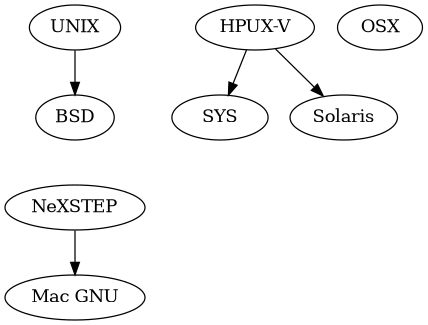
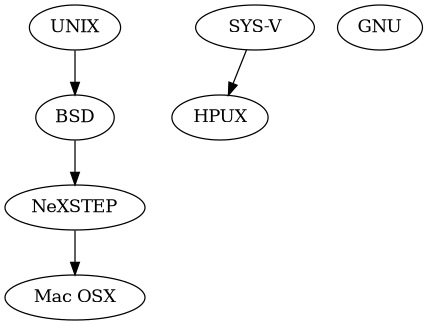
(255, 28) -> (255, 28)
(380, 28) -> (380, 28)
(220, 118) -> (220, 118)
(344, 118) -> none
none -> (75, 156)
(75, 298) -> (75, 298)
